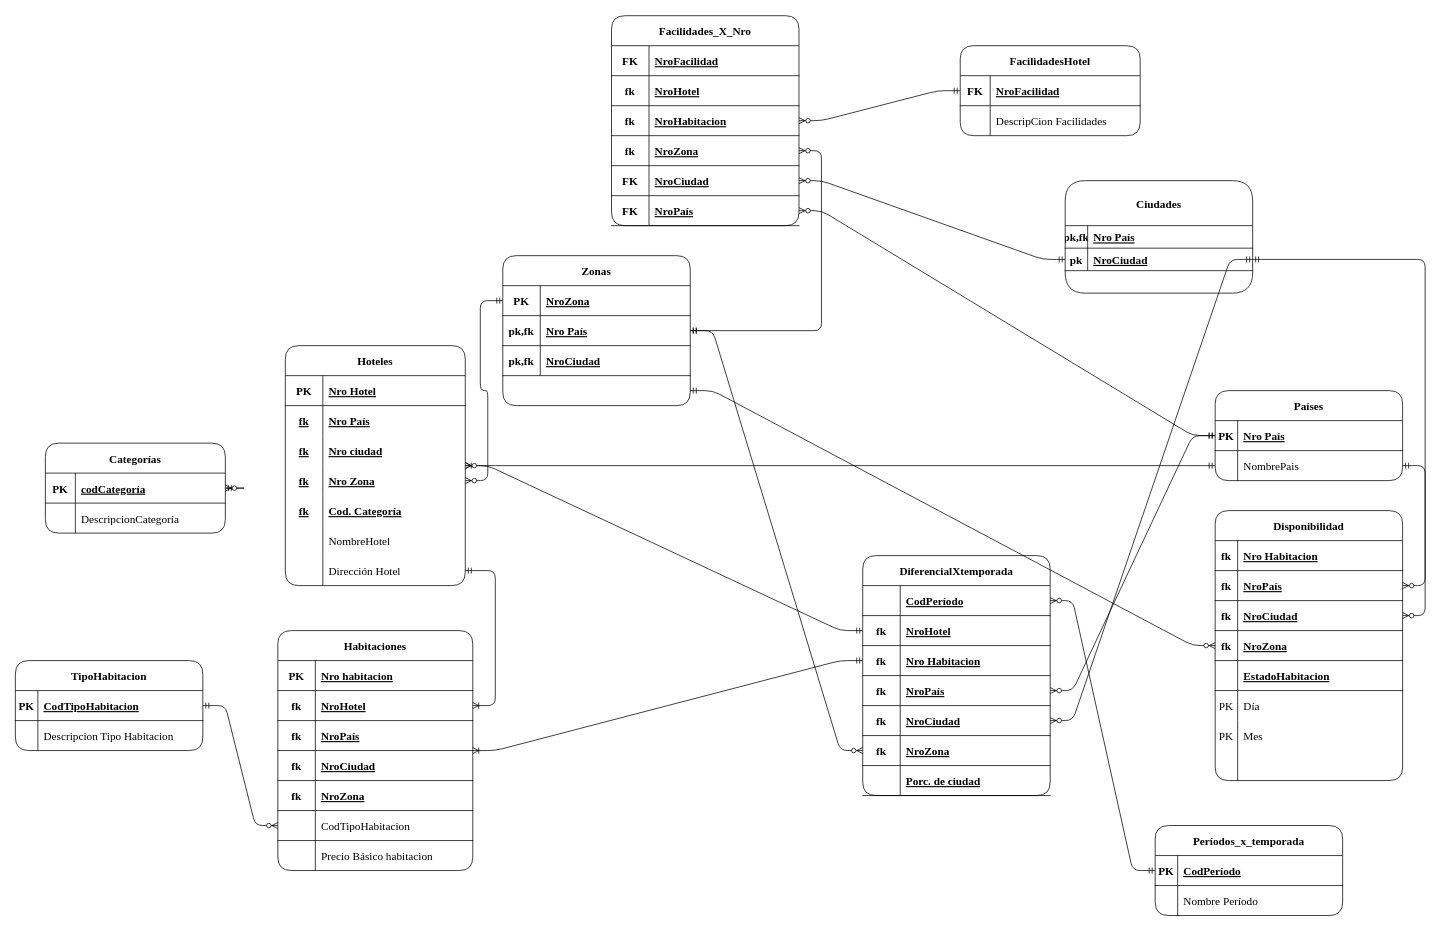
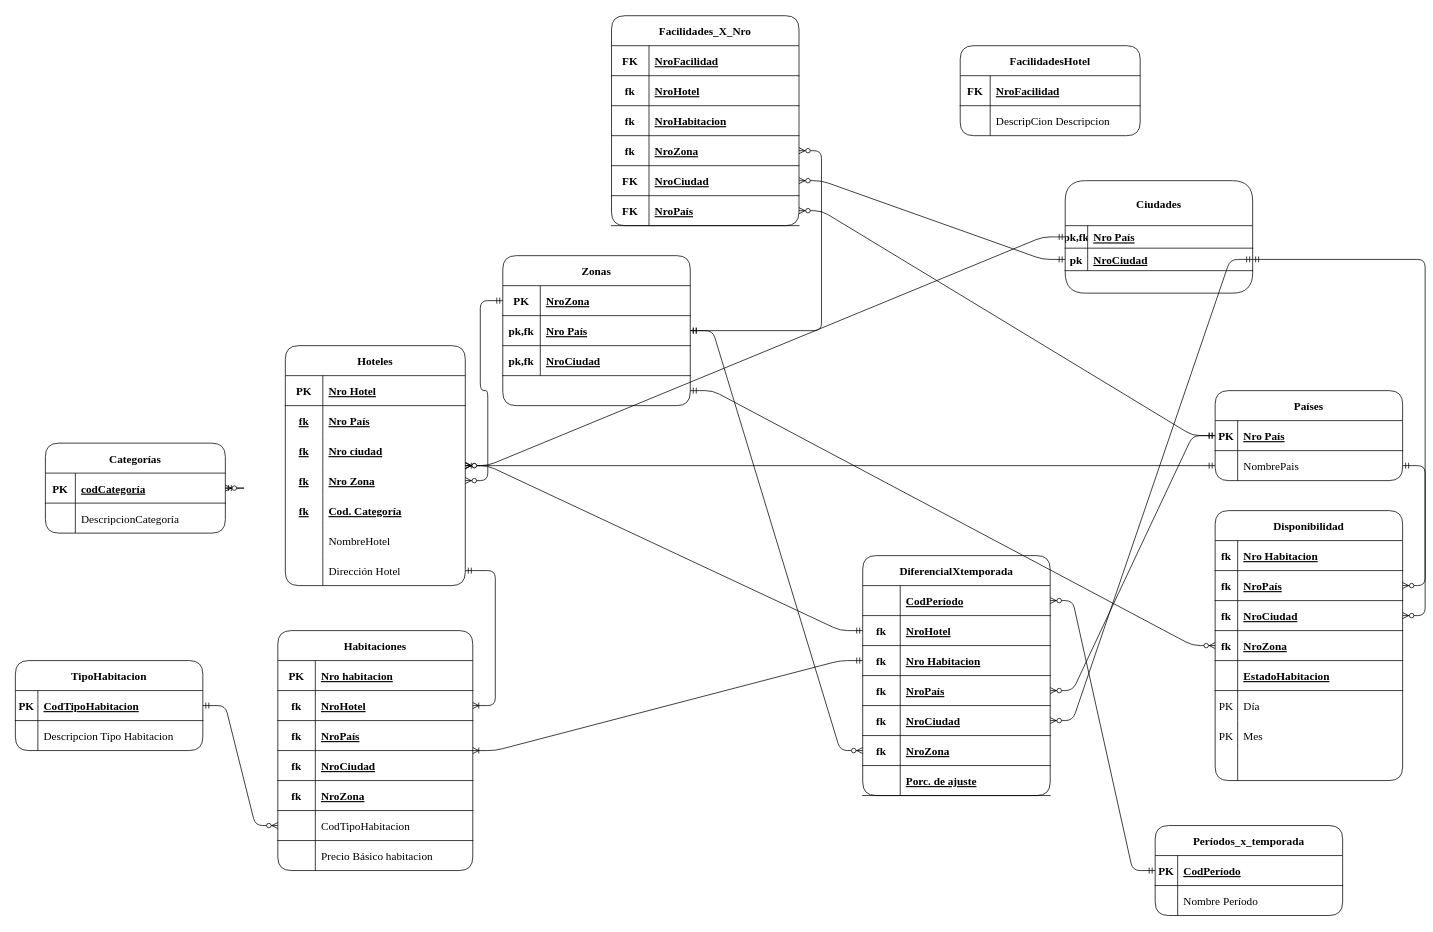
(880, 105) -> none
(1060, 121) -> (1061, 121)
none -> (940, 279)
(947, 781) -> (949, 781)
